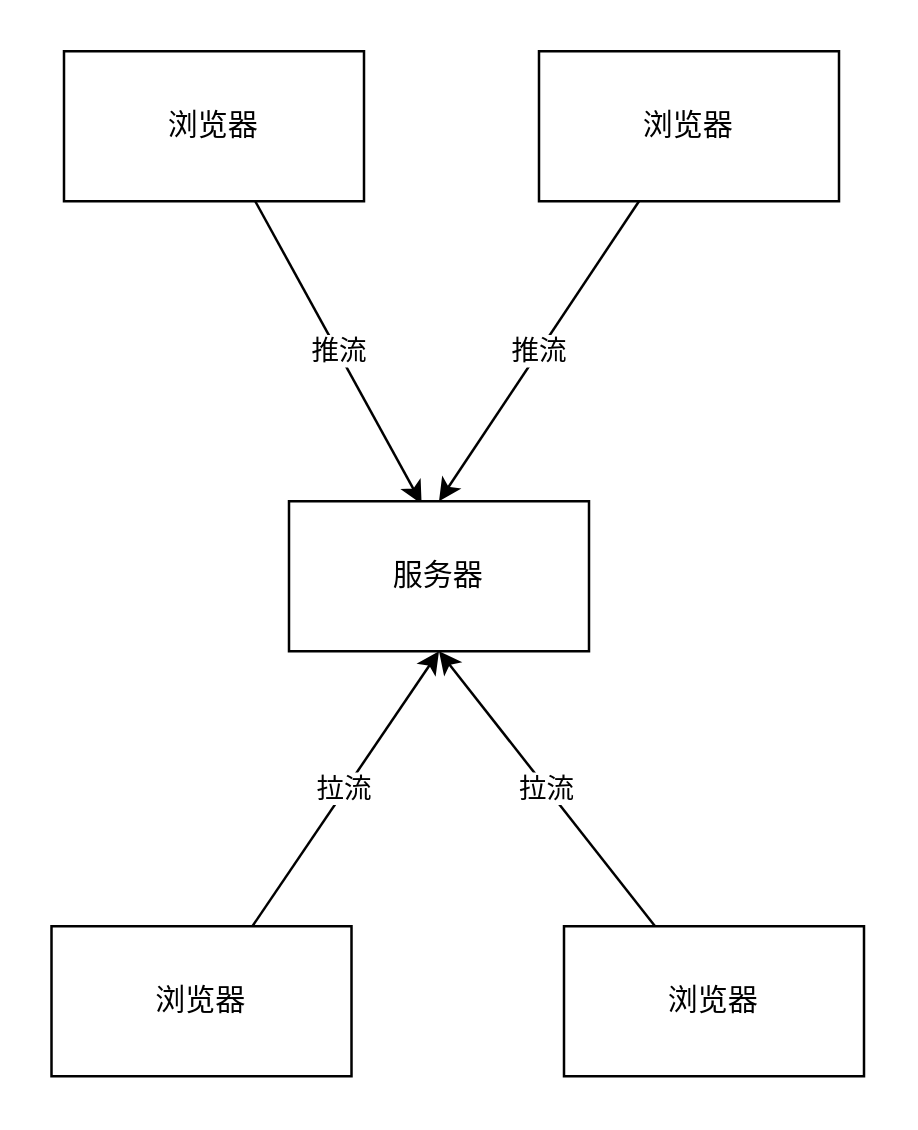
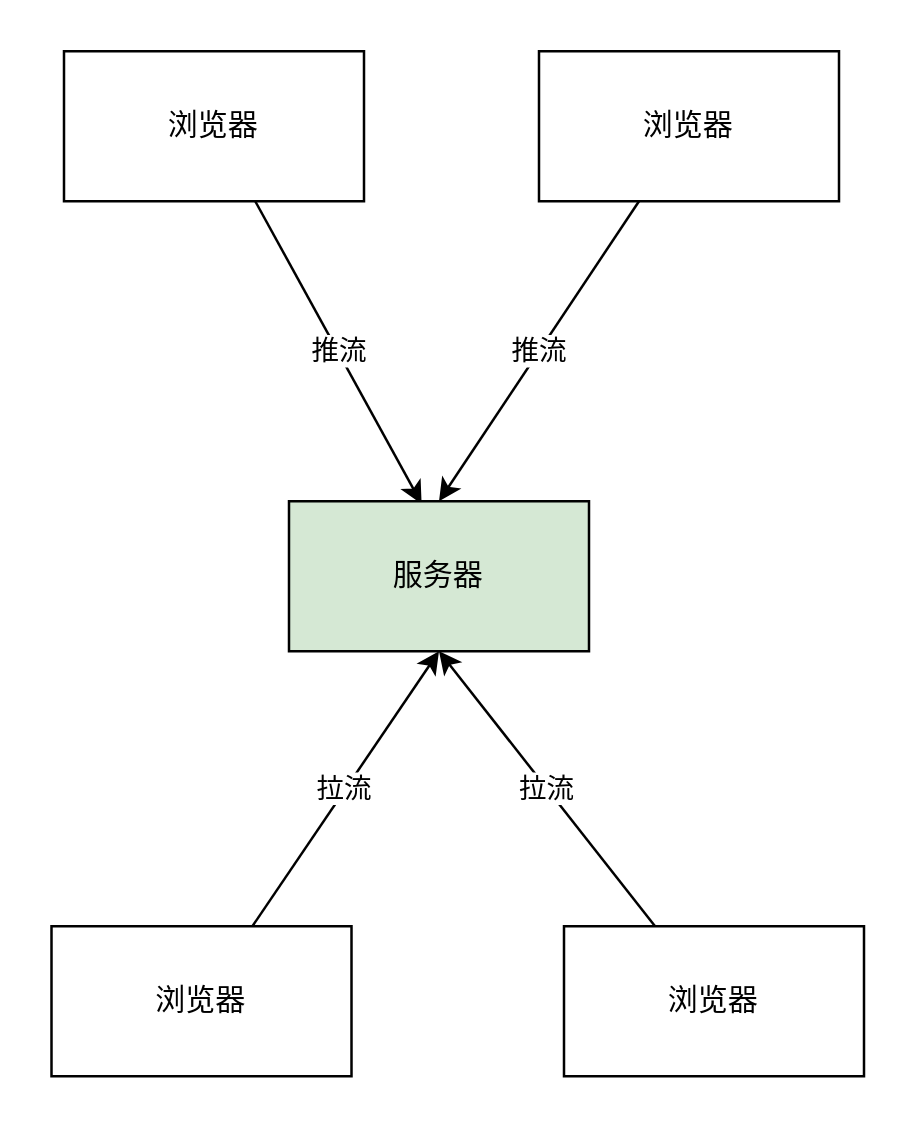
(439, 576) -> (439, 576)
